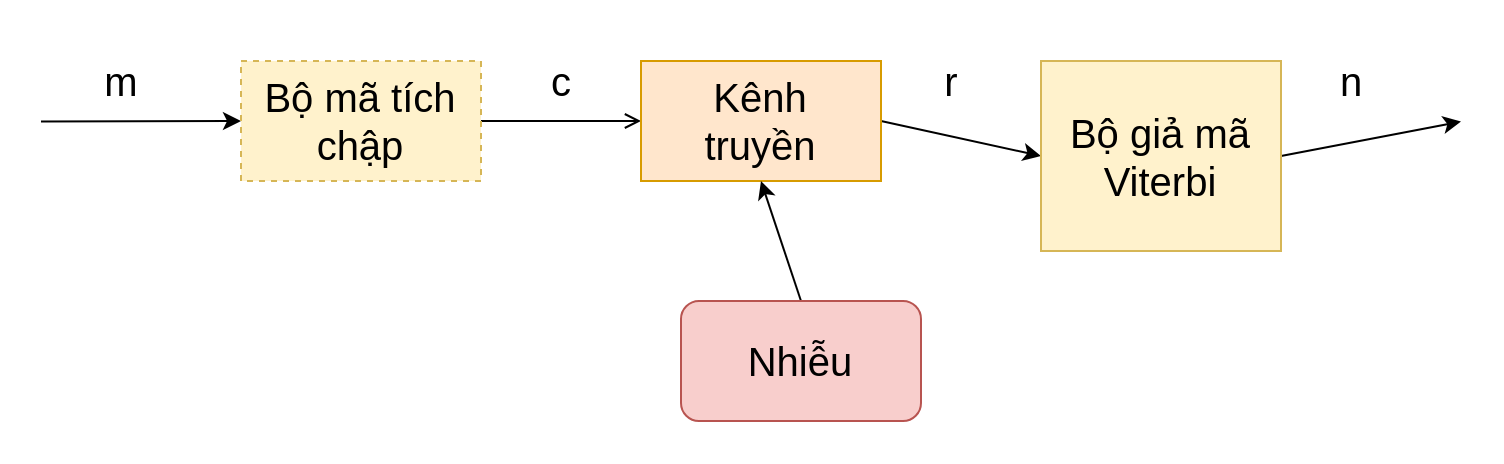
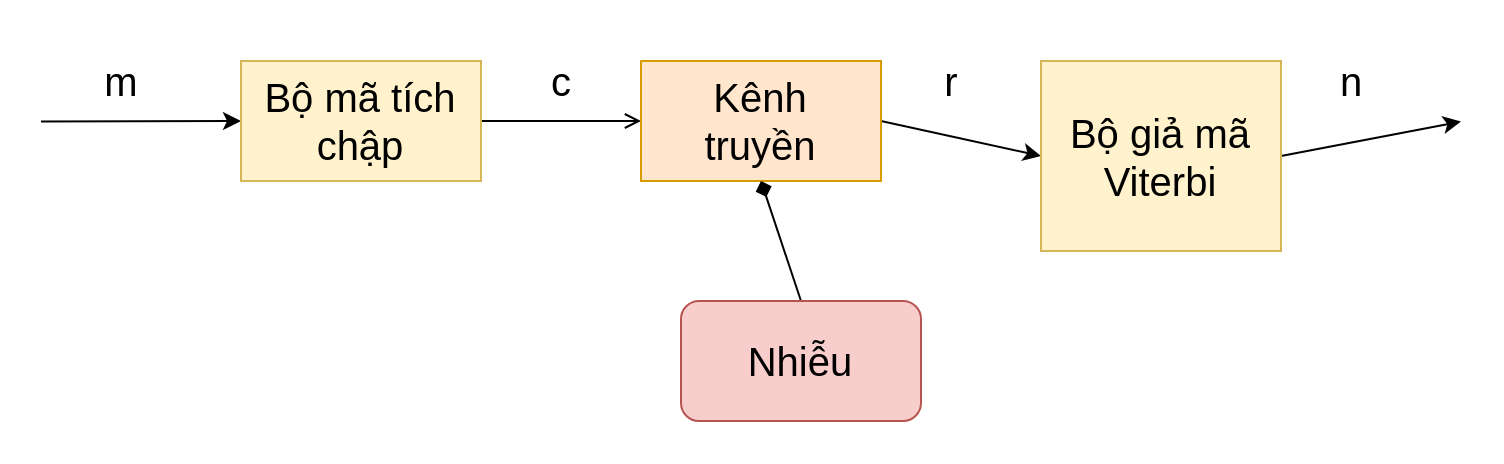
(361, 121) -> (361, 121)
(766, 195) -> (766, 197)
